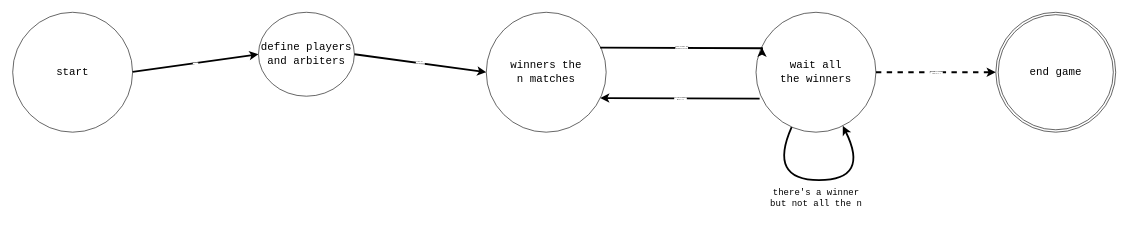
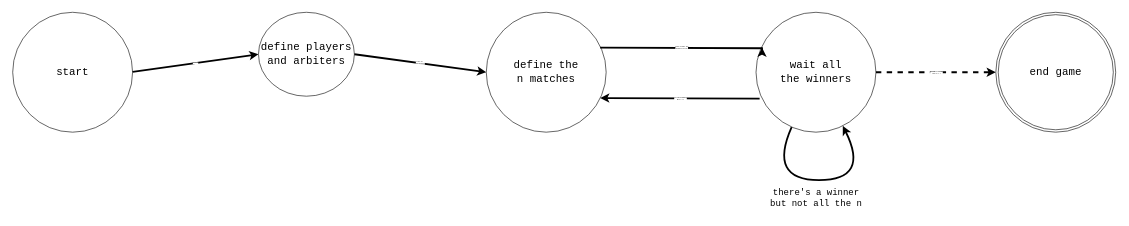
(546, 72) -> (546, 72)
